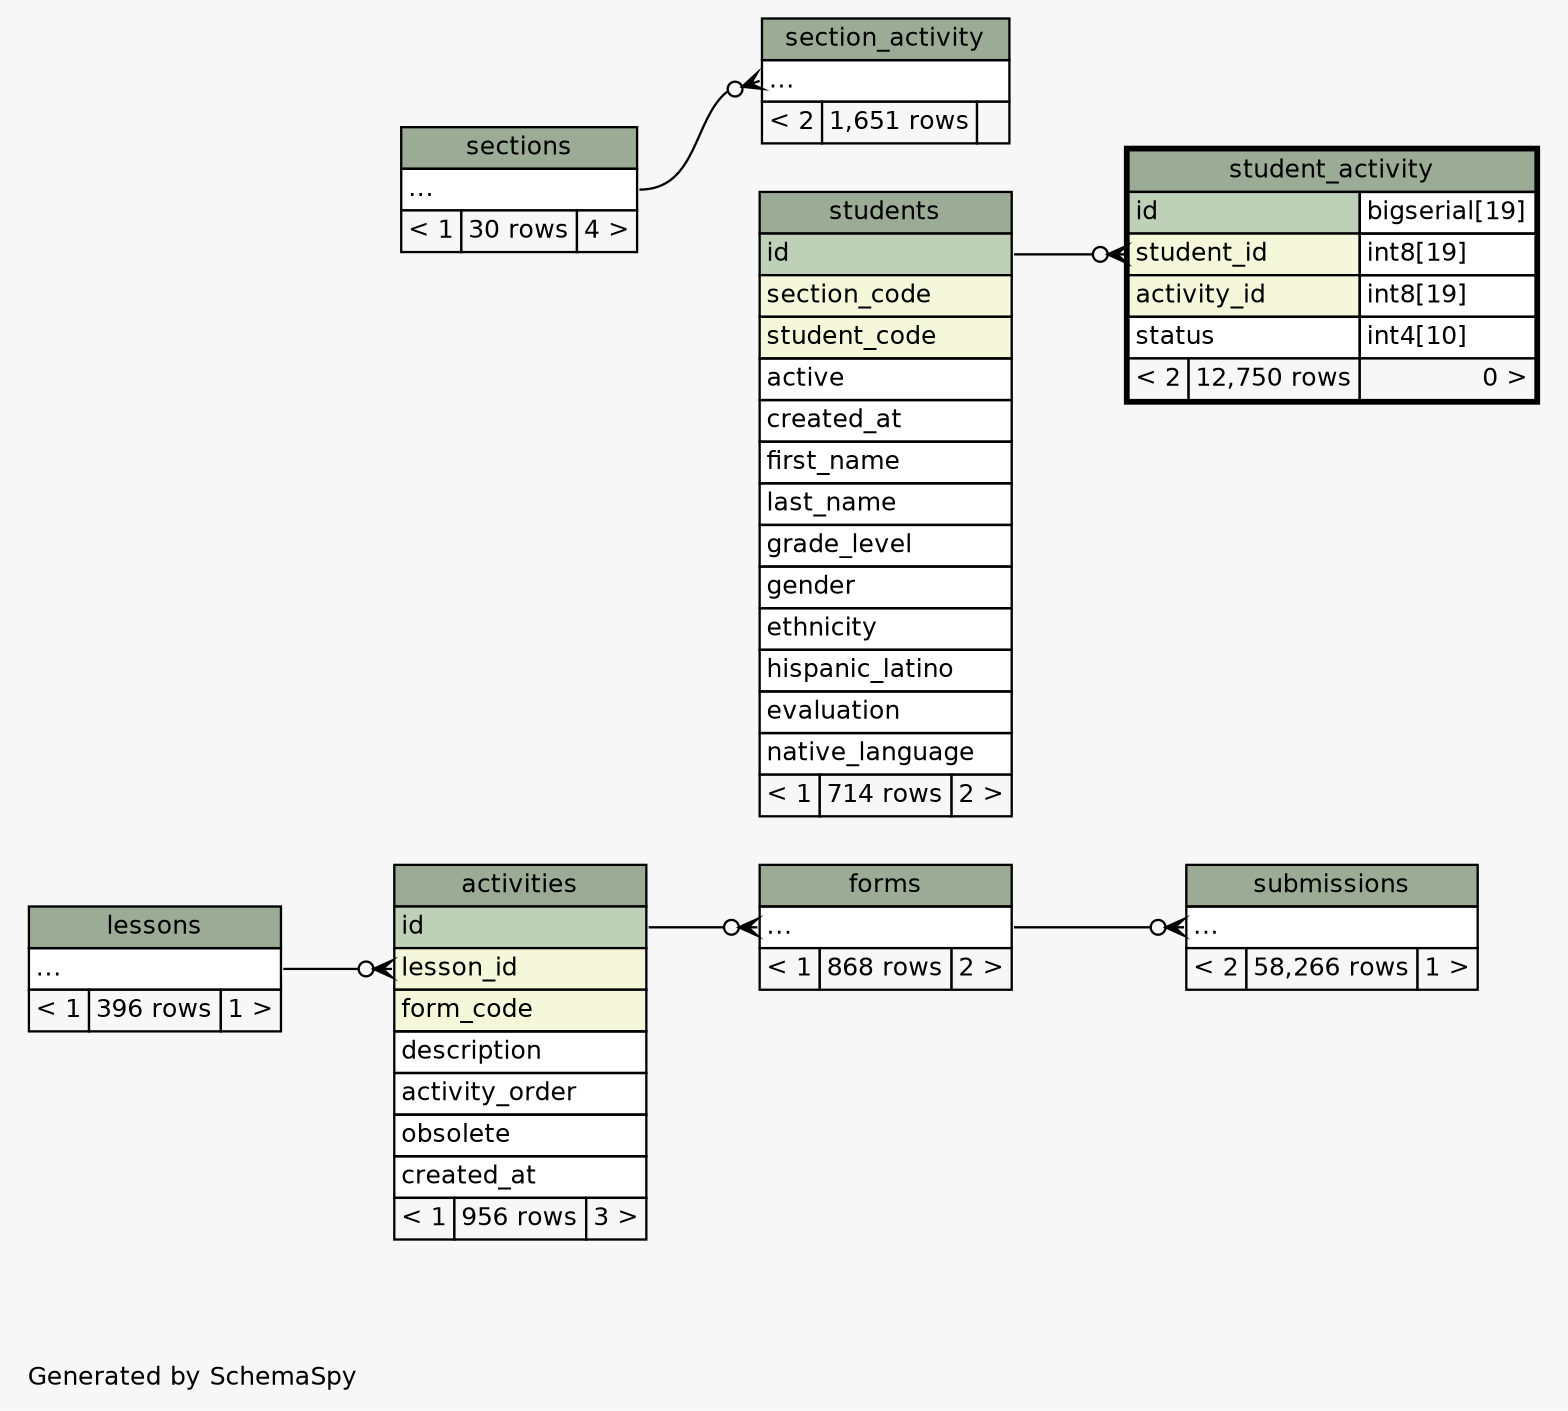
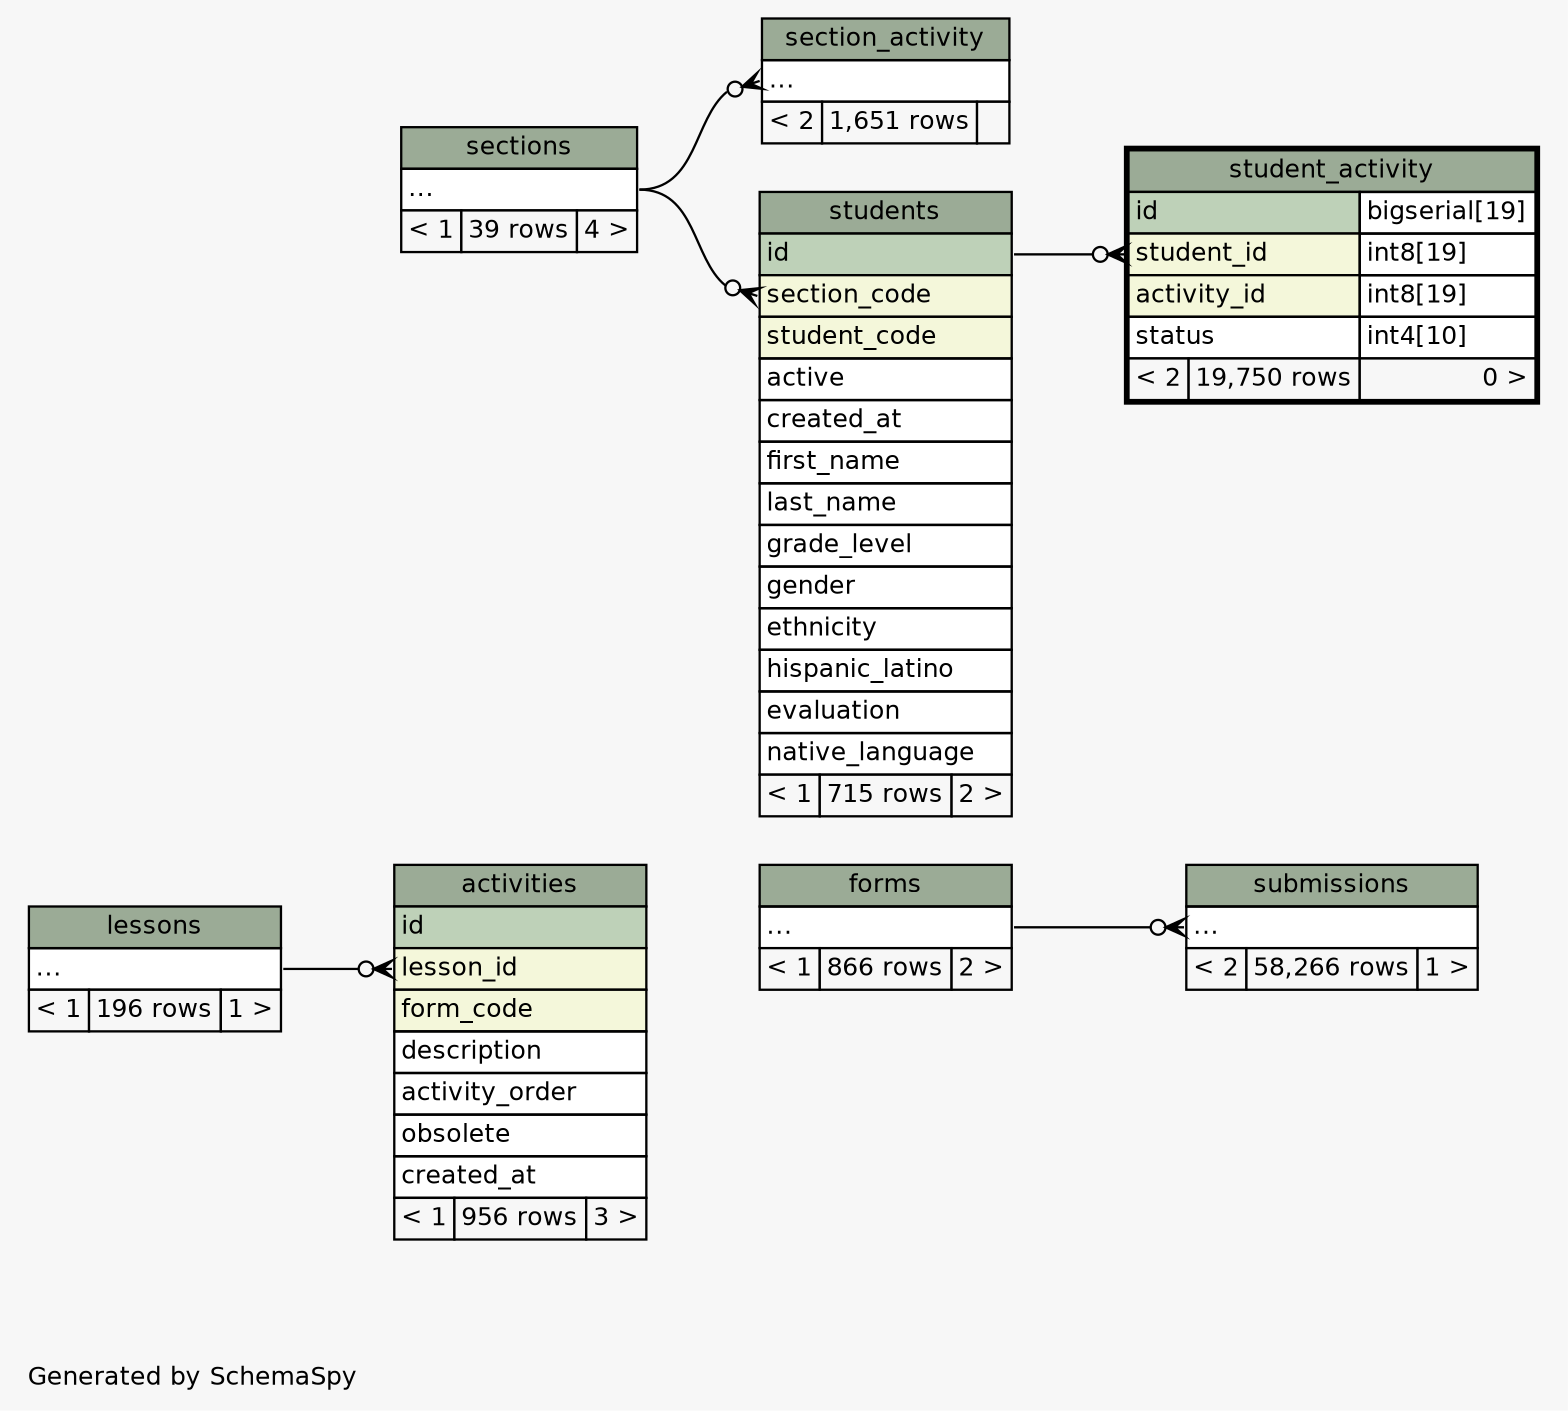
none -> (691, 227)
(519, 230) -> (519, 230)
(1274, 378) -> (1274, 378)
(886, 794) -> (886, 794)
(686, 927) -> none
(886, 968) -> (886, 968)
(155, 1009) -> (155, 1009)
